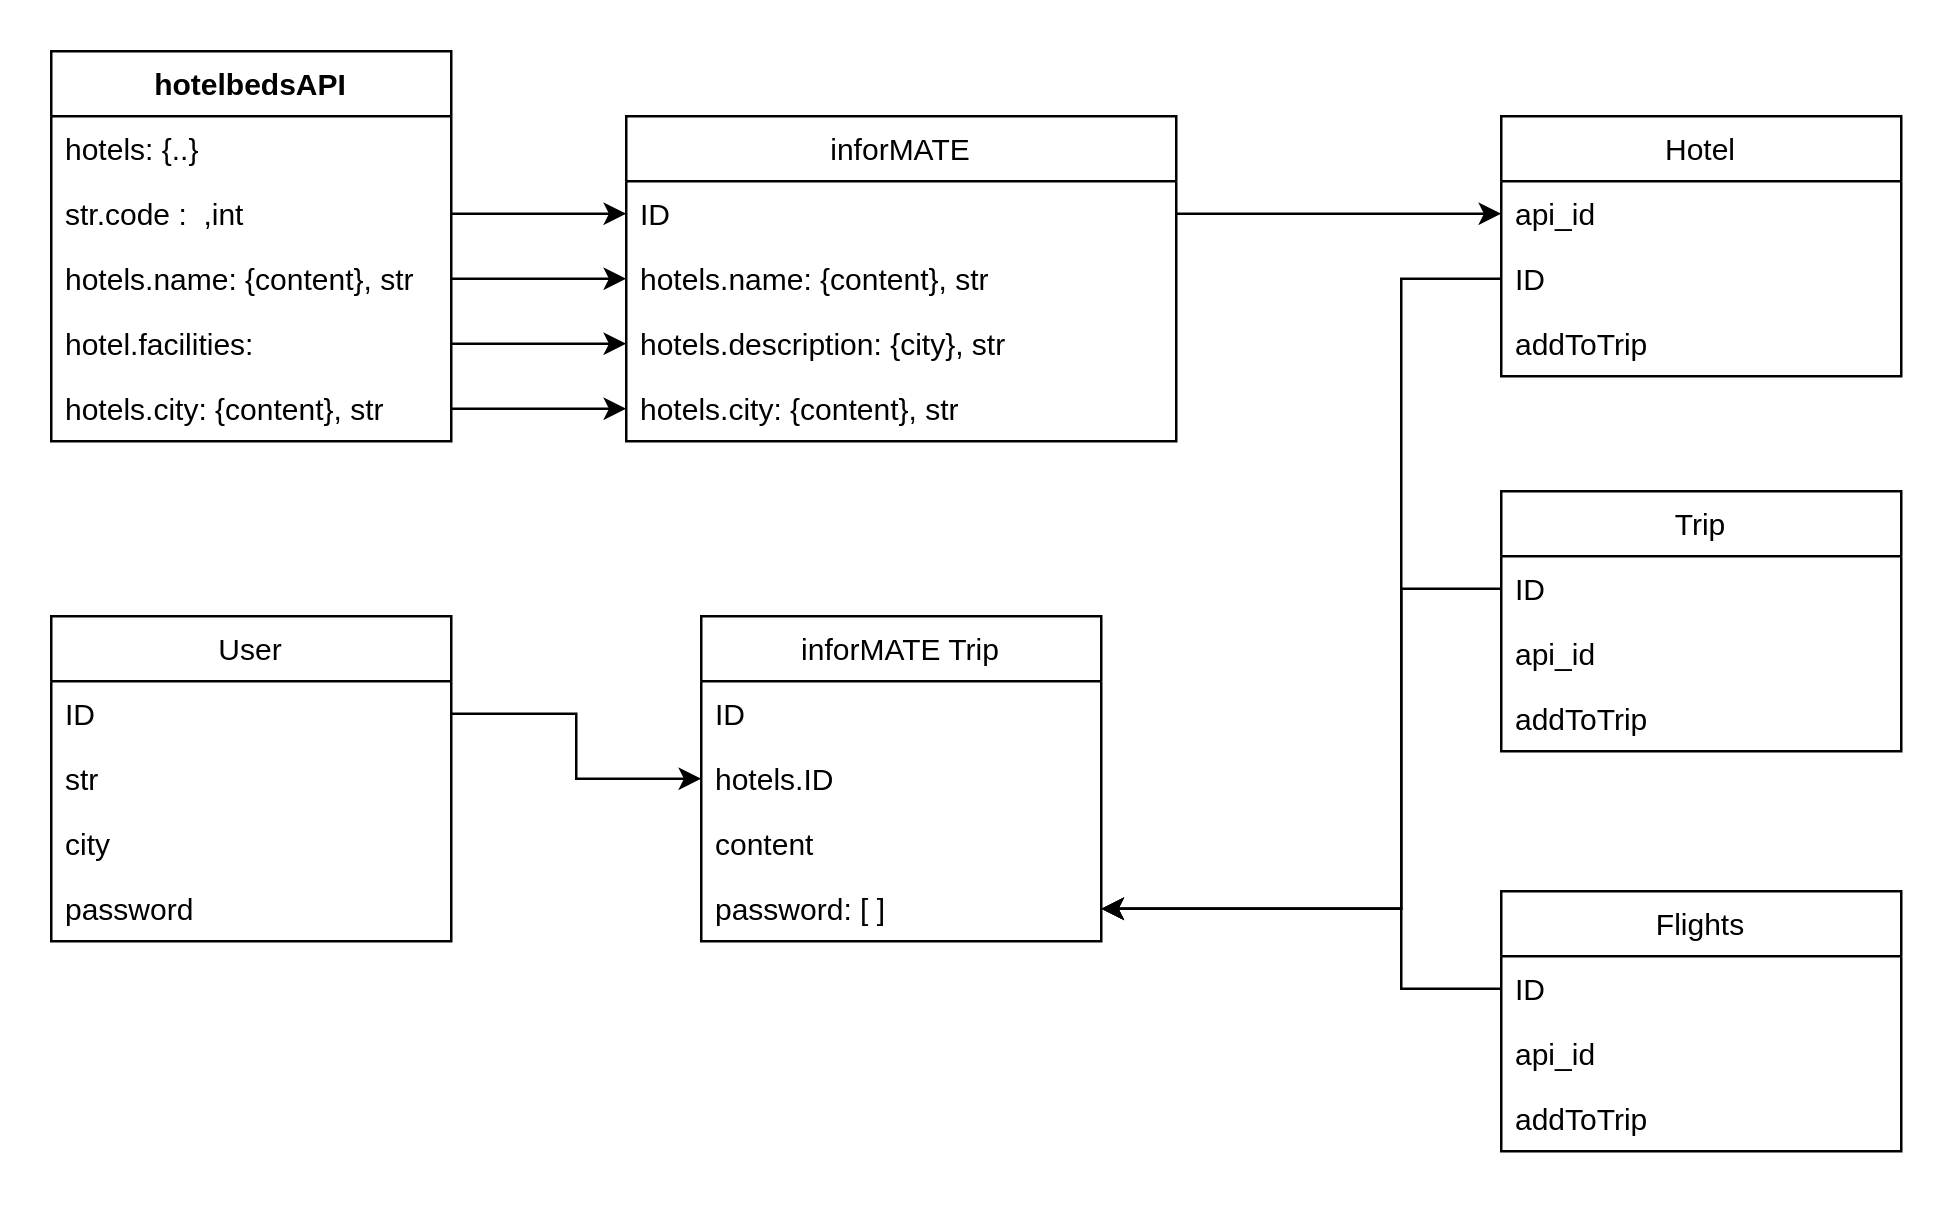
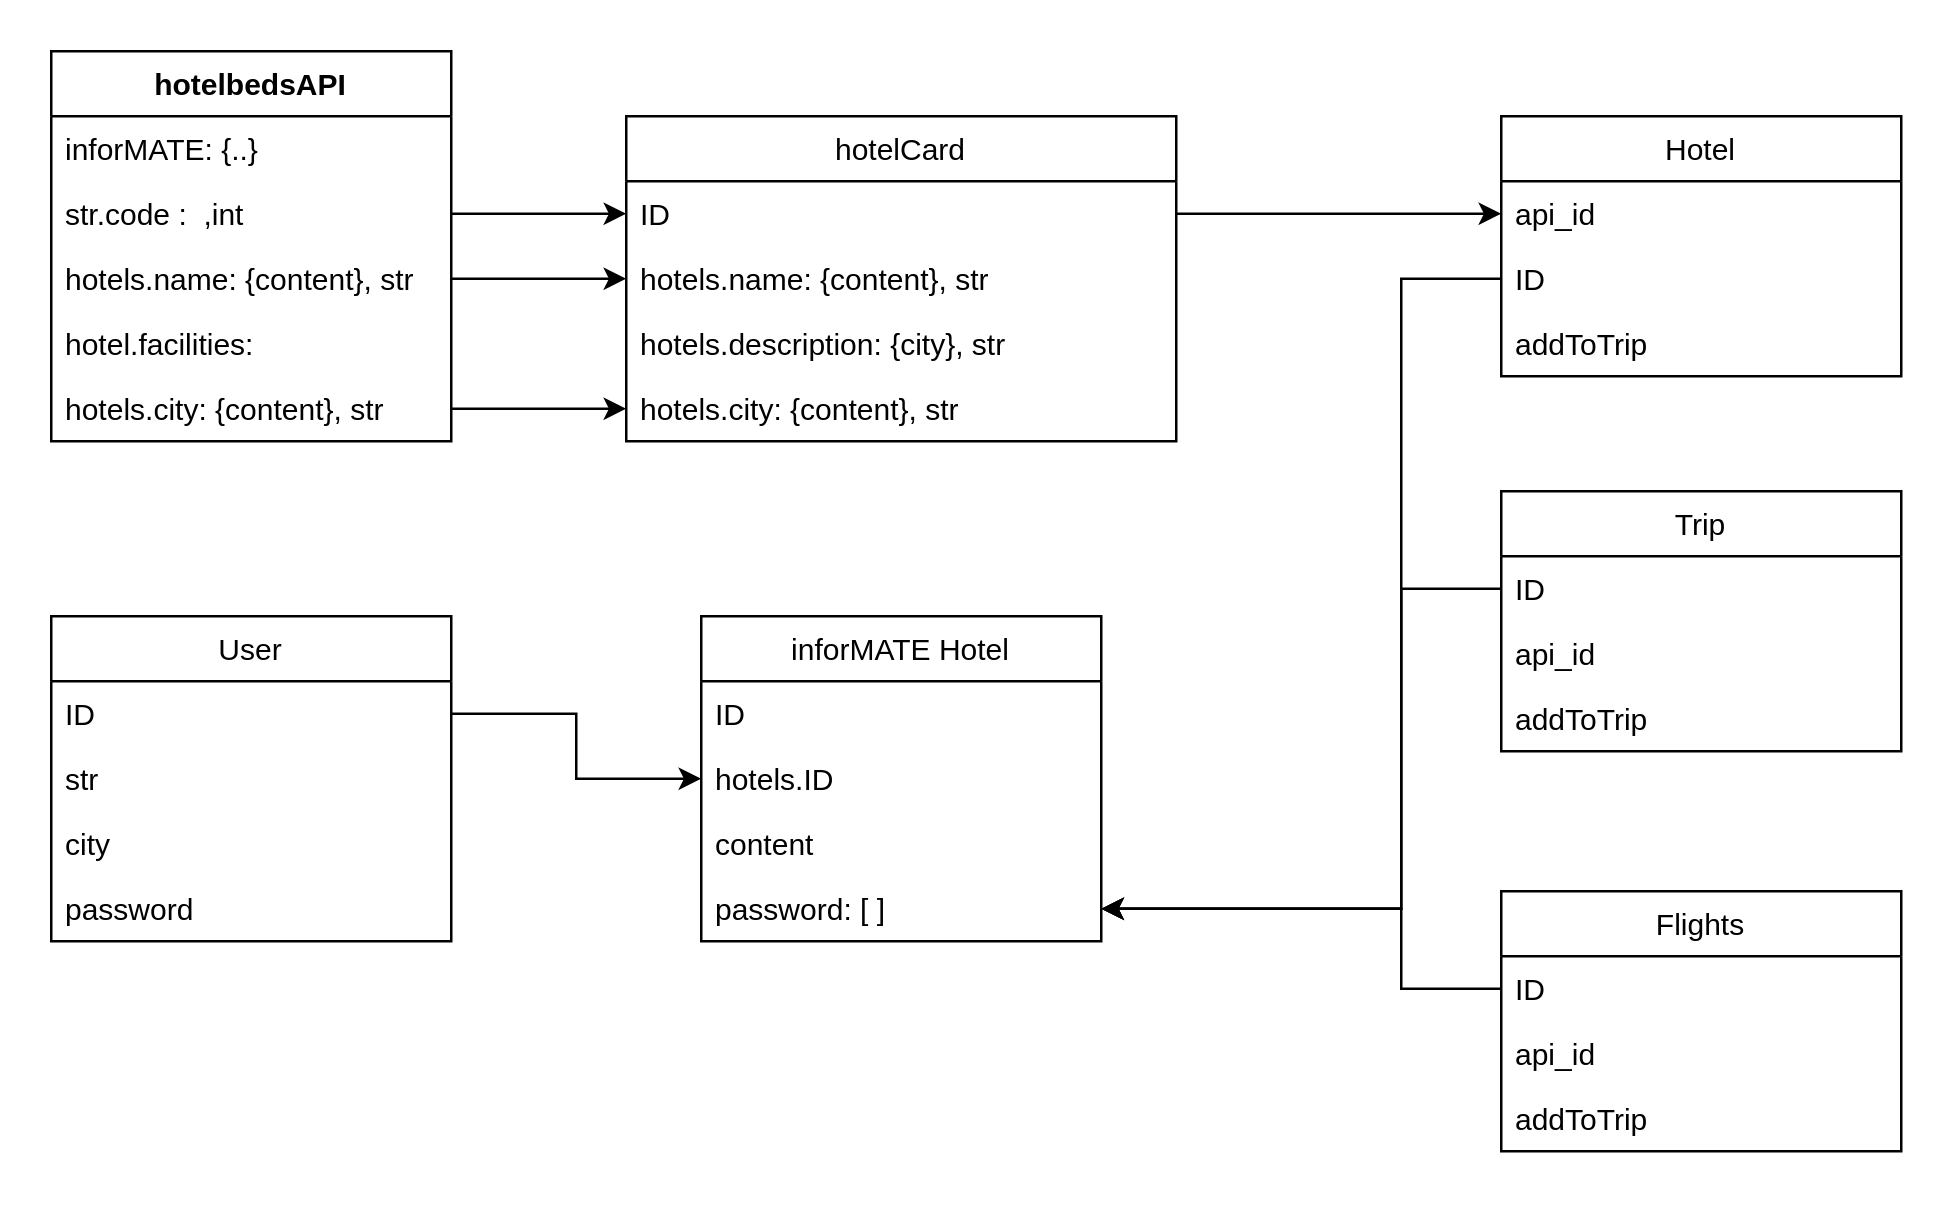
(146, 150) -> (172, 150)
(900, 150) -> (900, 150)
(532, 344) -> none
(900, 650) -> (900, 650)
